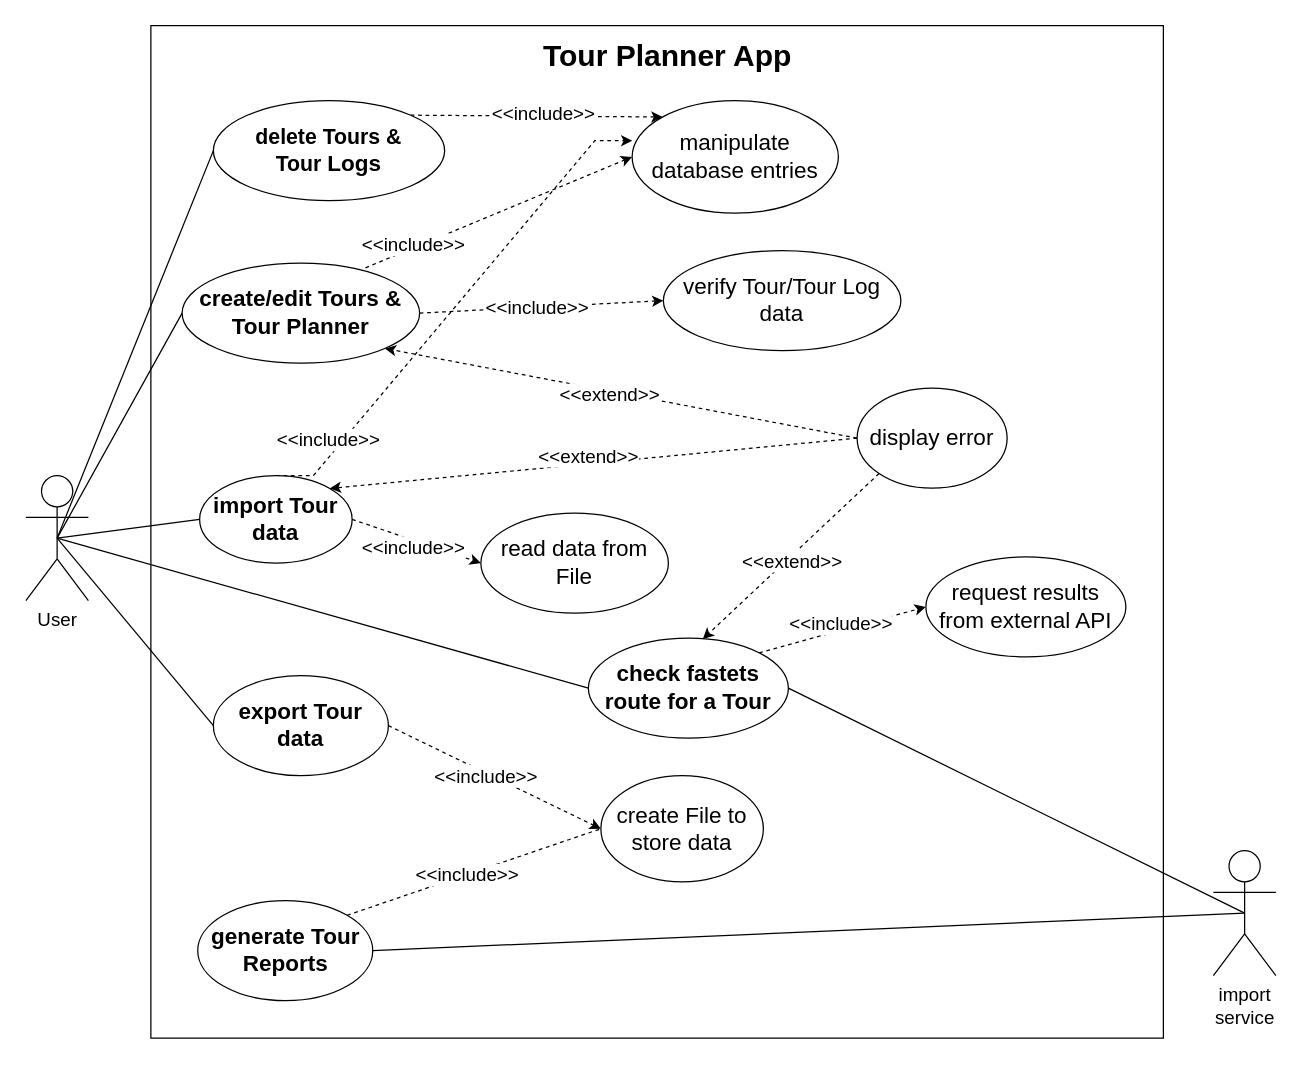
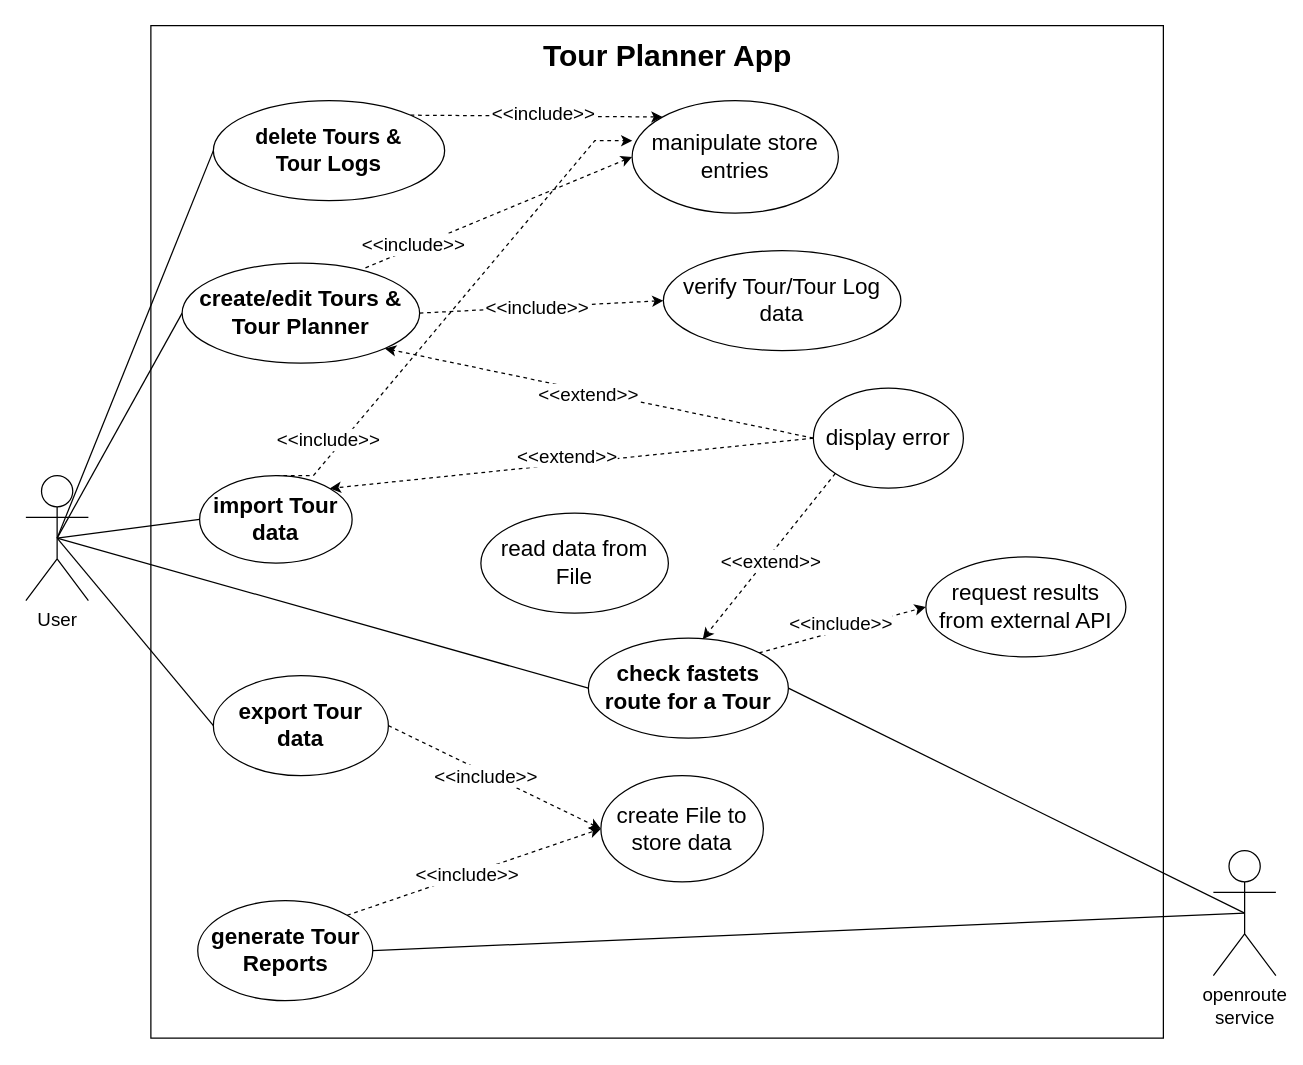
(735, 157) -> (735, 157)
(932, 438) -> (888, 438)
(376, 527) -> none
(595, 831) -> (591, 832)
(1245, 1002) -> (1245, 1002)
